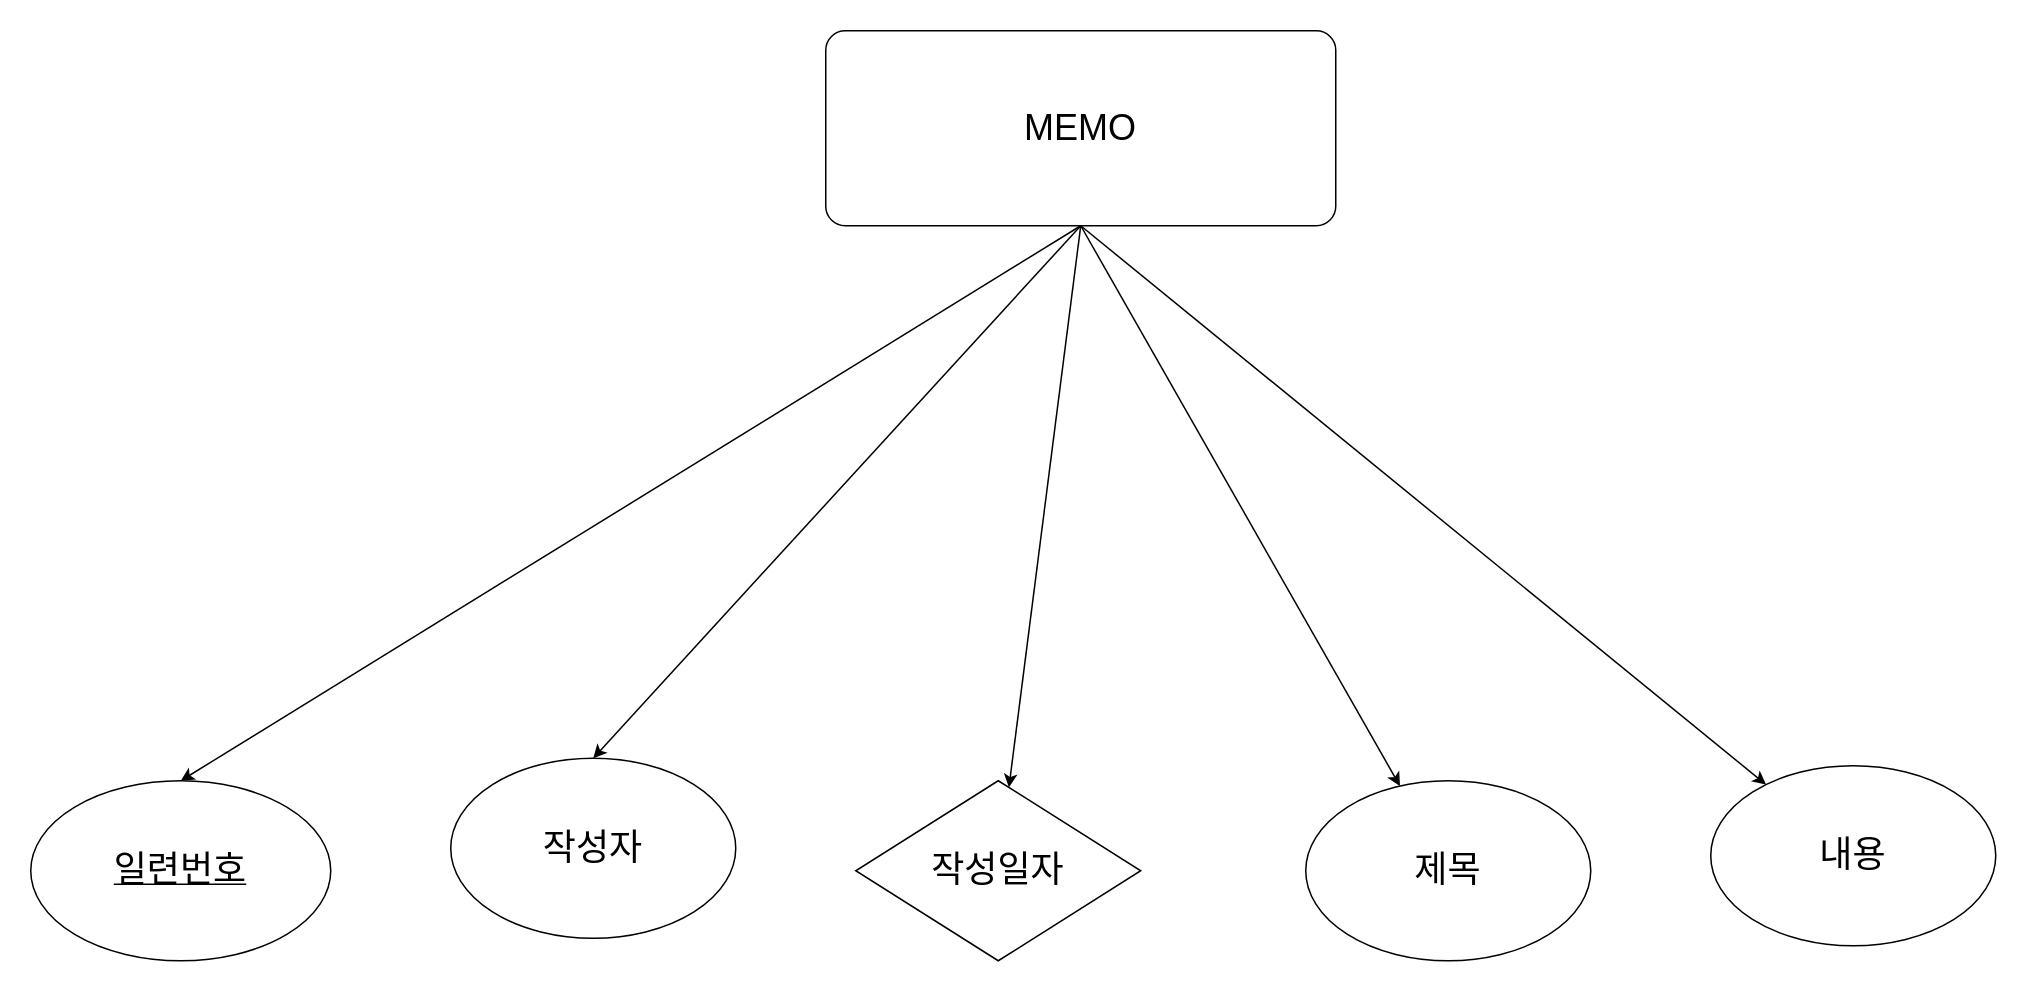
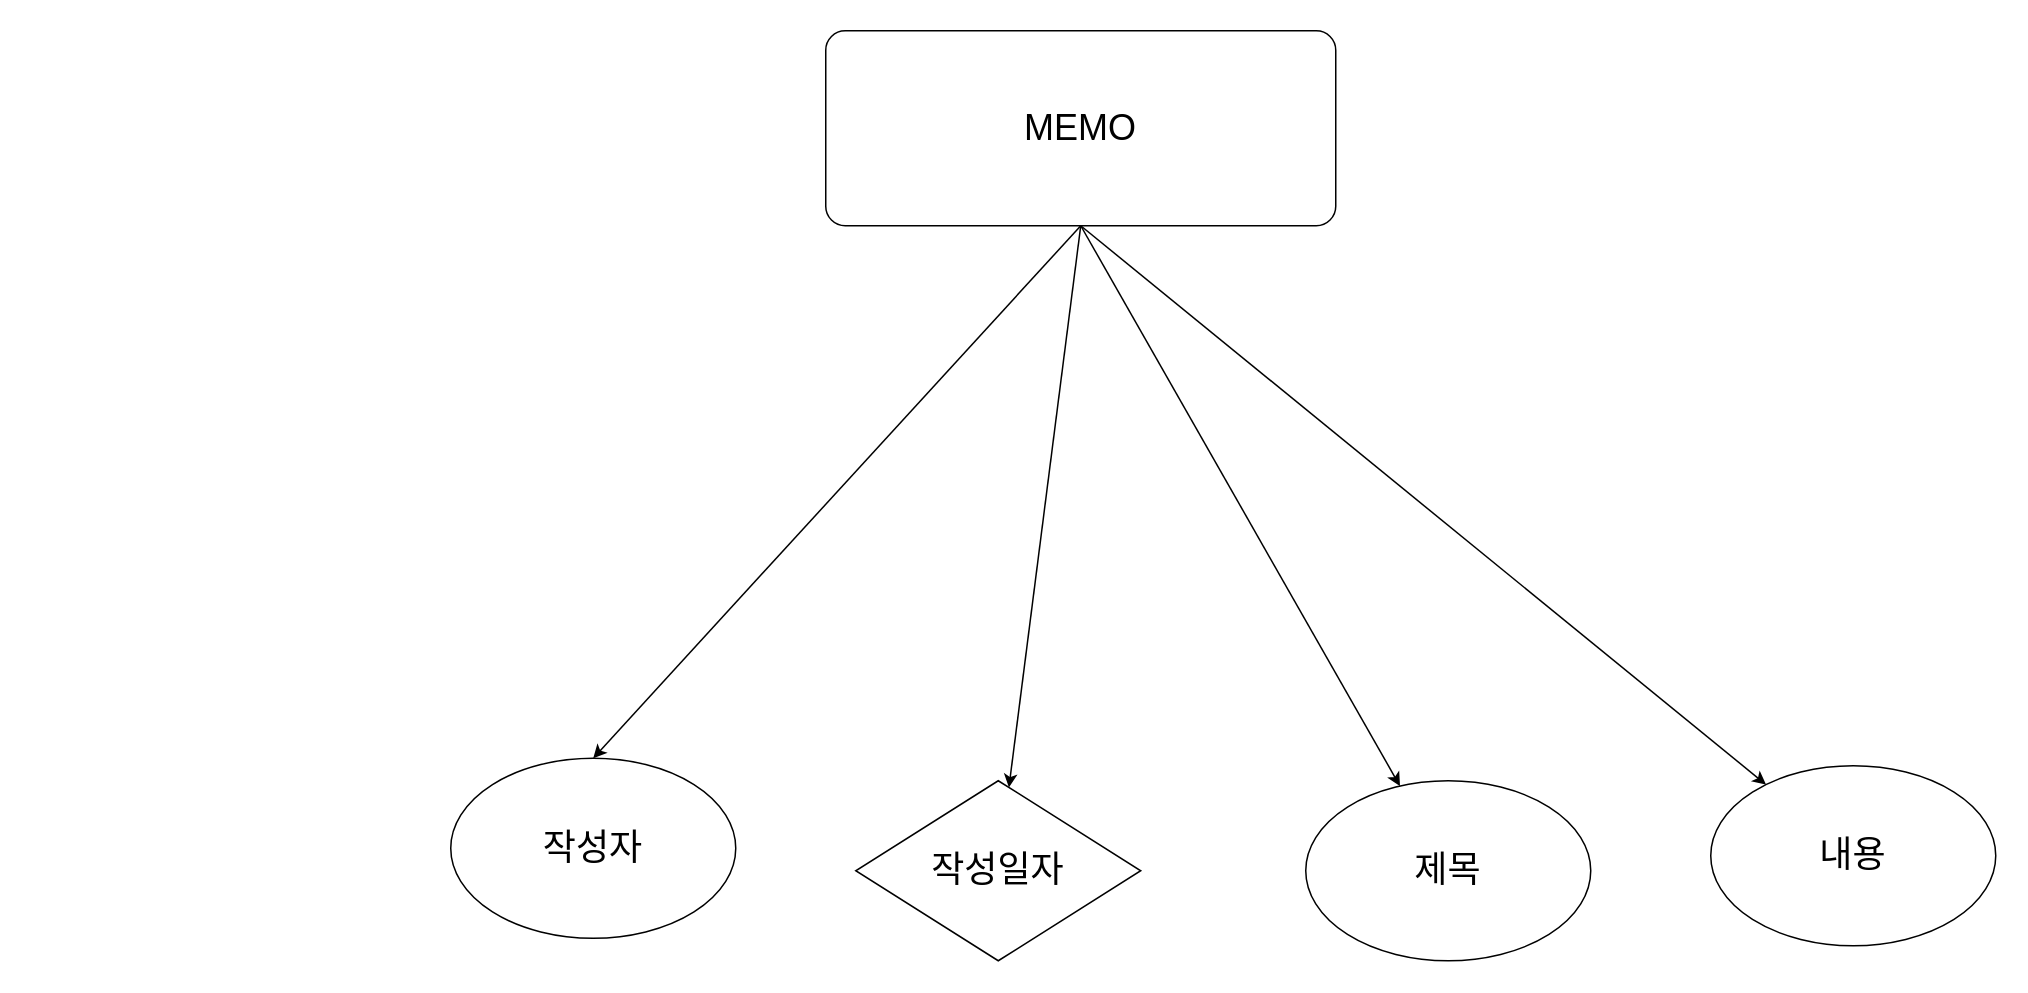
(631, 503) -> none
(181, 871) -> none
